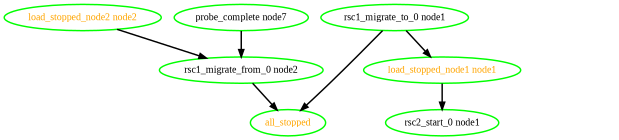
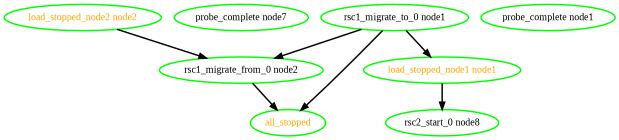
none -> (548, 18)
(241, 40) -> (322, 43)
(442, 123) -> (442, 123)
